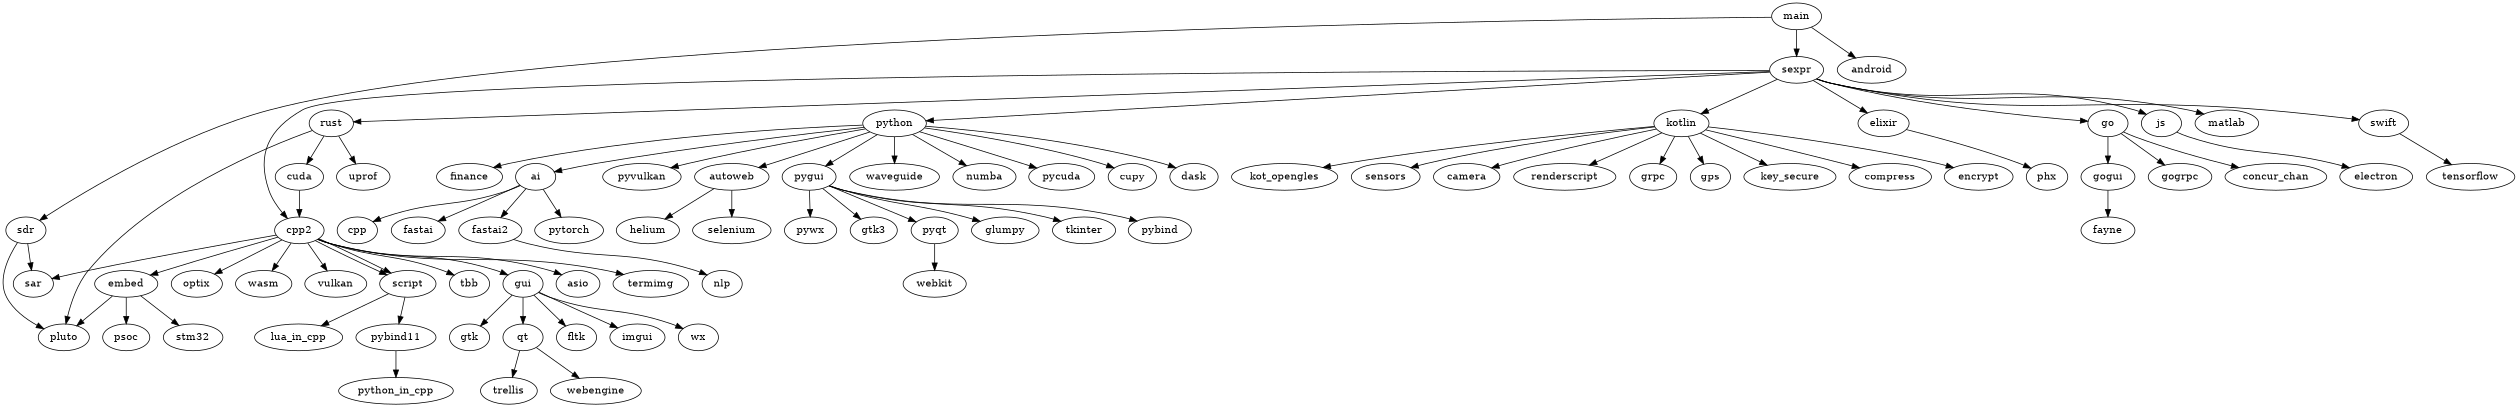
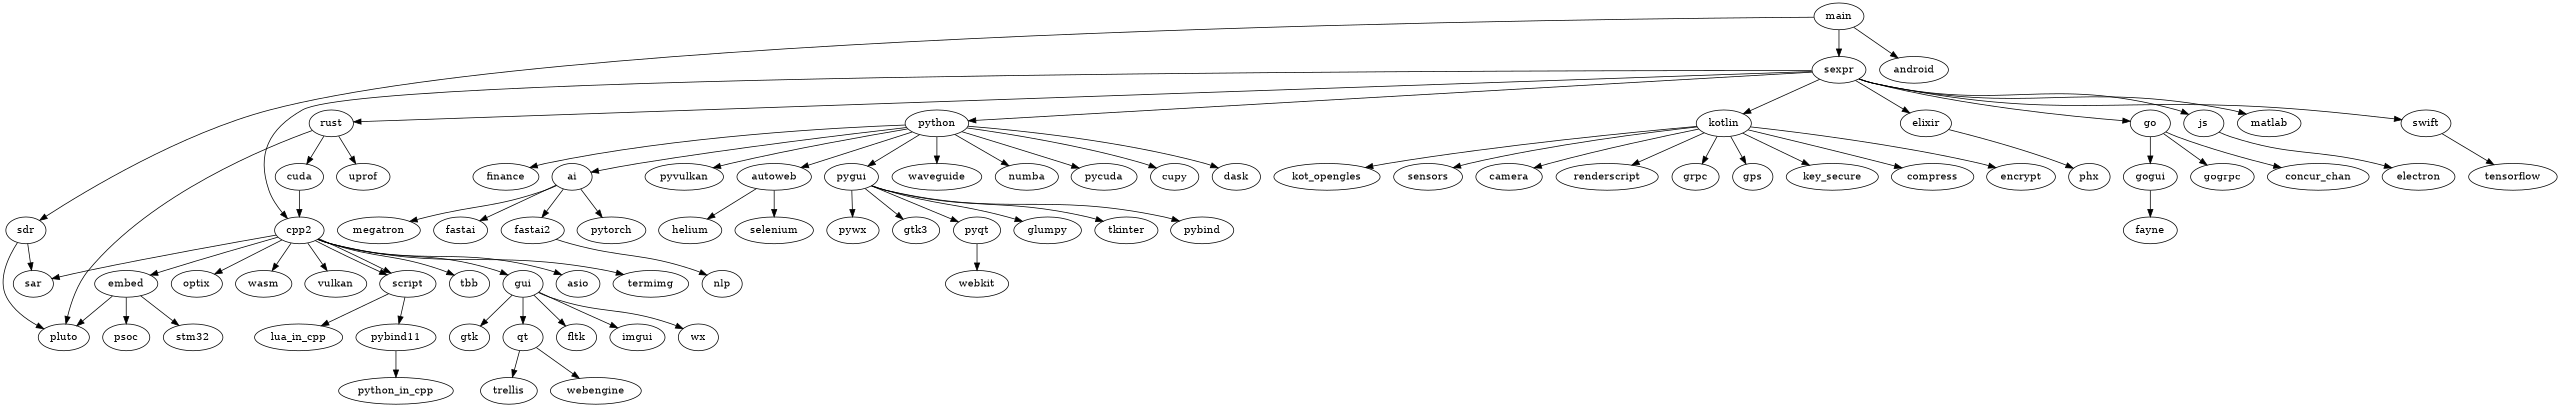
(357, 230) -> (379, 230)
